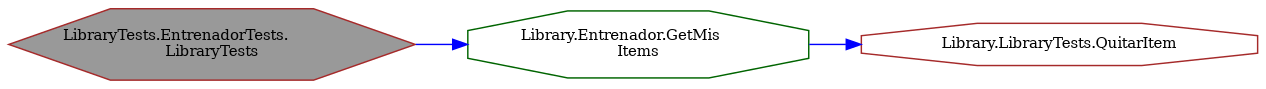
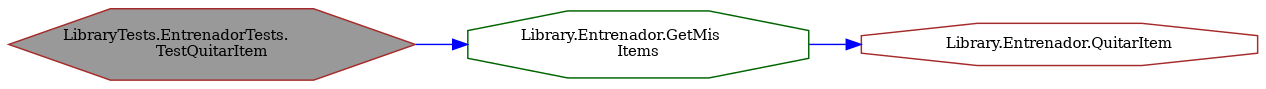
(212, 44) -> (212, 44)
(1059, 44) -> (1059, 44)
